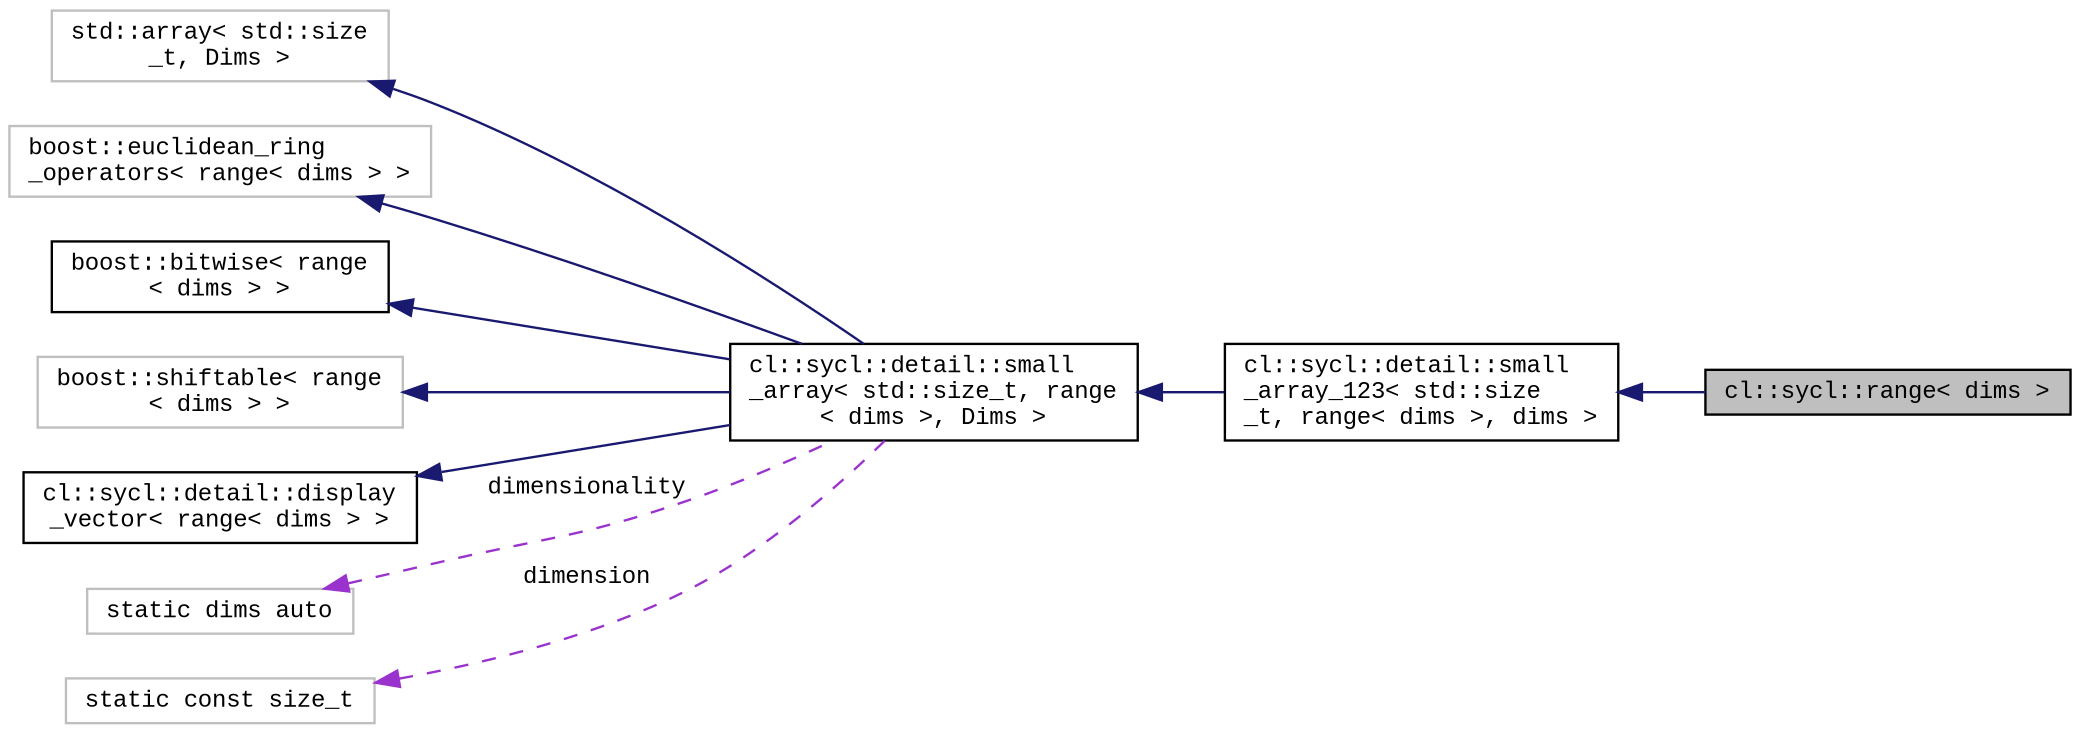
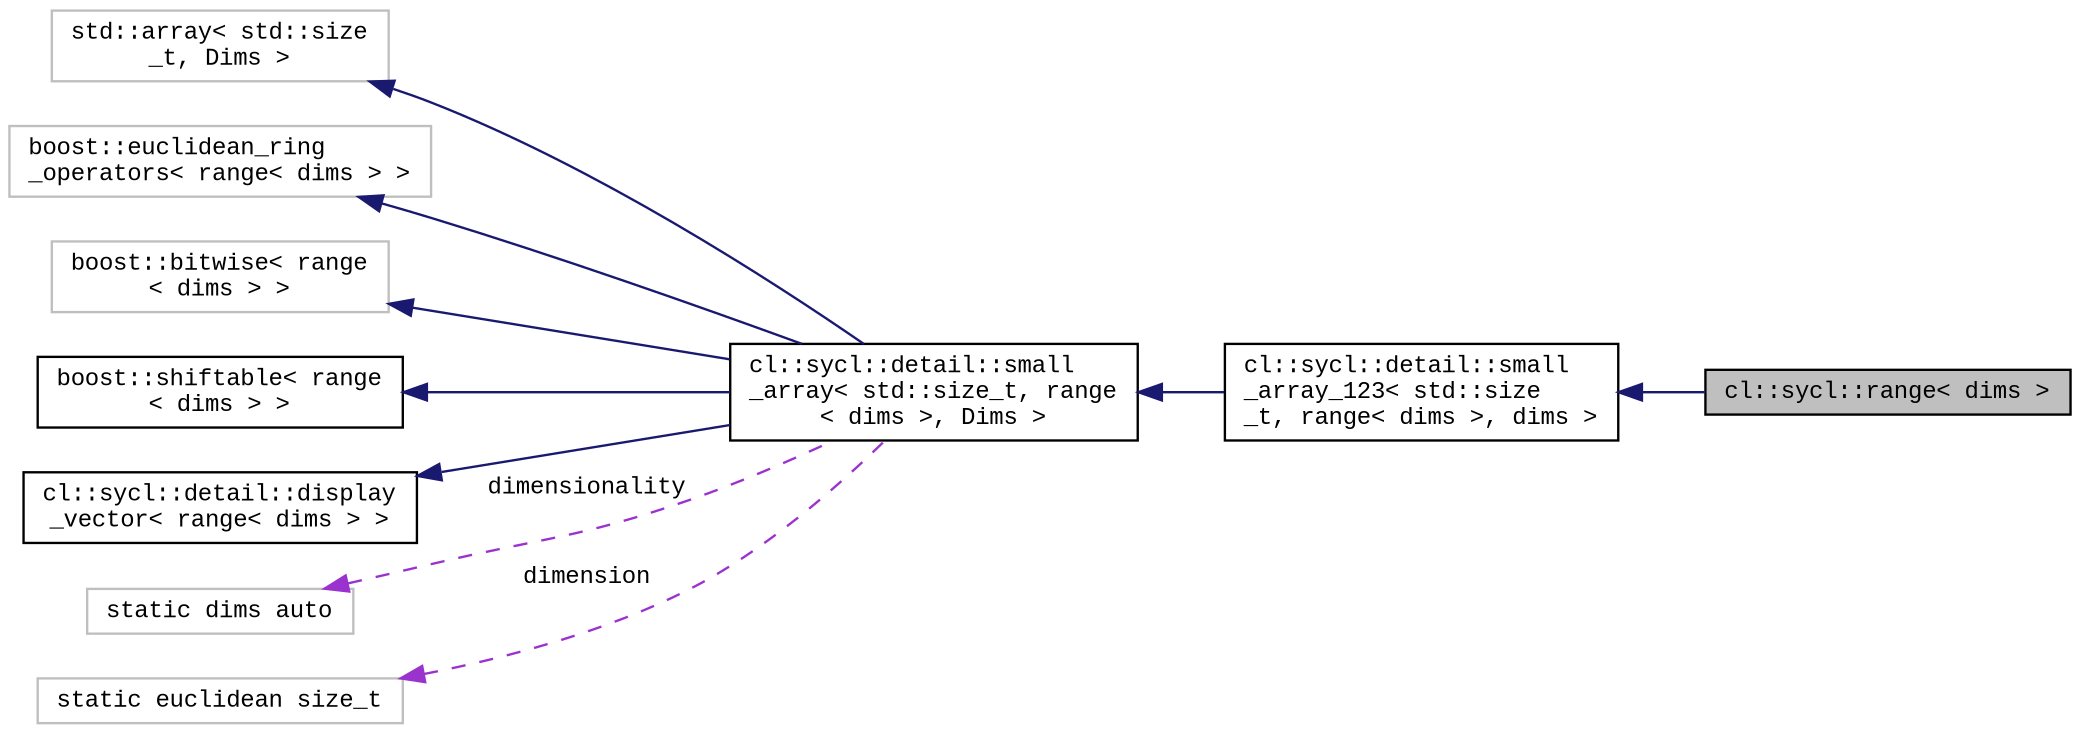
(220, 277) -> (220, 277)
(220, 392) -> (220, 392)
(220, 701) -> (220, 701)
